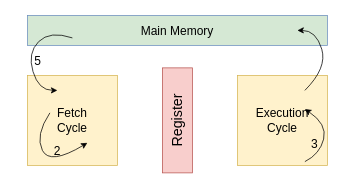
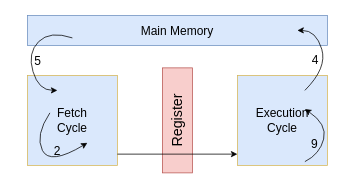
(177, 30) -> (177, 30)
none -> (315, 60)
(72, 120) -> (72, 120)
(282, 120) -> (282, 120)
(315, 144) -> (315, 144)
none -> (231, 154)
